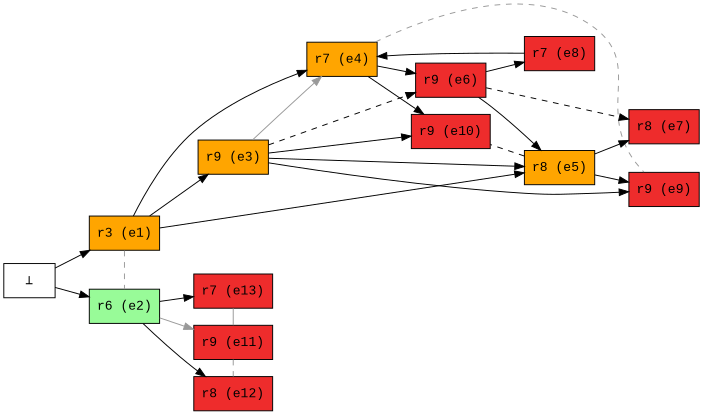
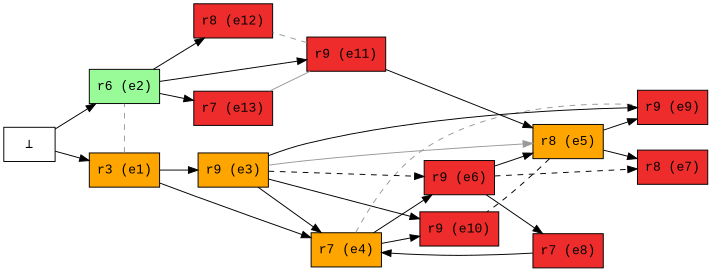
(283, 111) -> (286, 207)
(392, 162) -> (396, 153)
(337, 201) -> (455, 97)
(172, 322) -> (228, 71)
